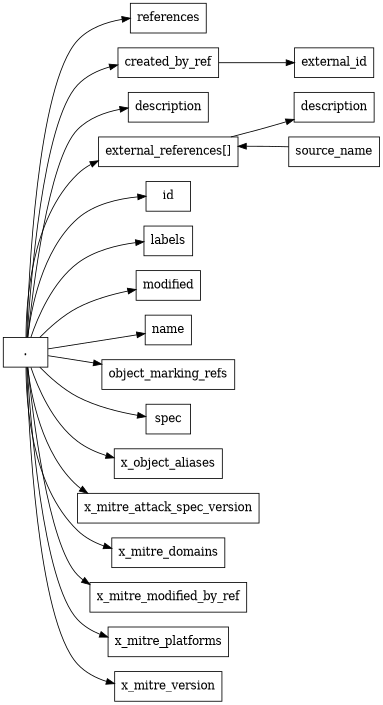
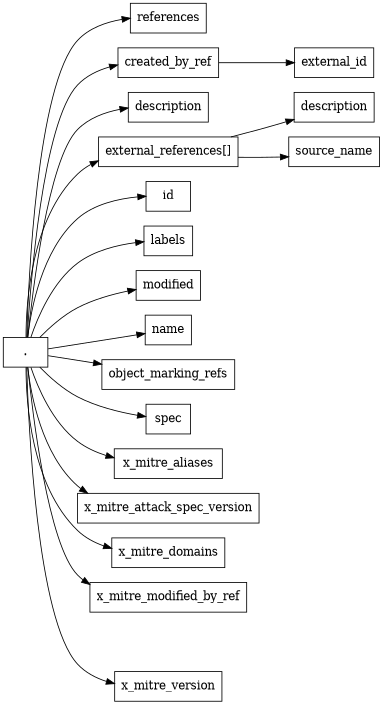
(268, 146) -> (259, 157)
(168, 464) -> (168, 464)
(168, 642) -> none
